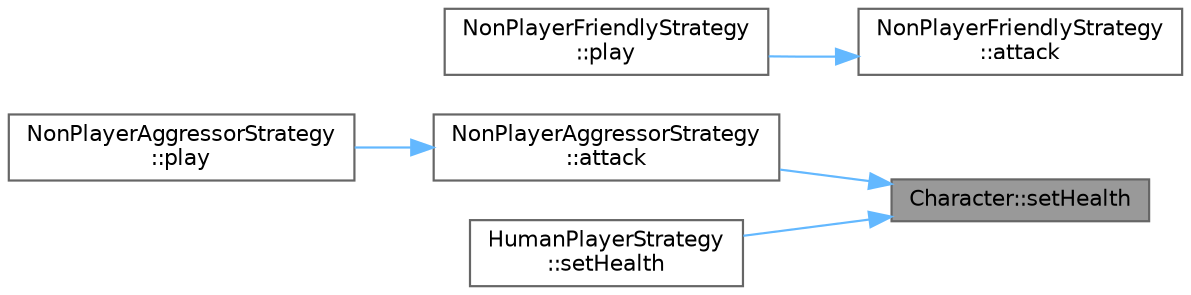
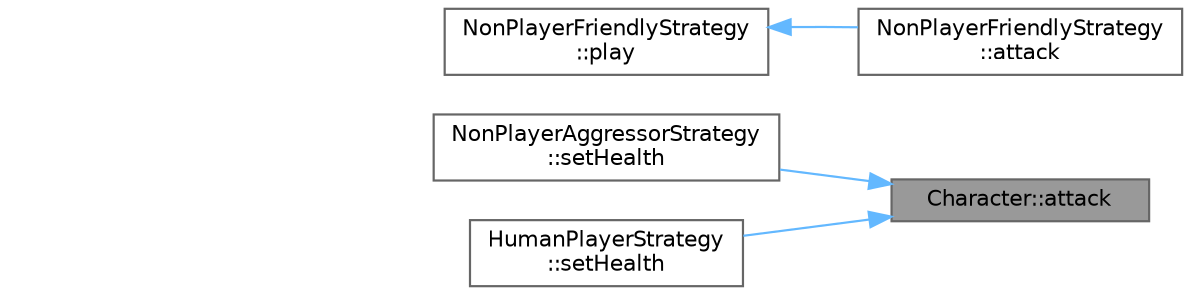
(802, 57) -> (824, 27)
(182, 147) -> none
(606, 147) -> (606, 147)
(1020, 200) -> (1020, 200)
